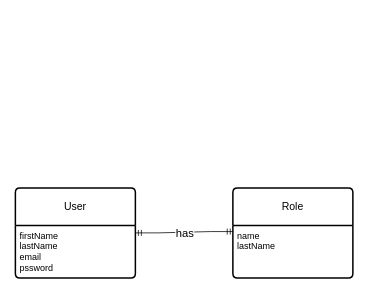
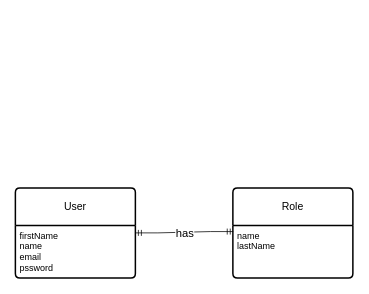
(41, 252) -> (41, 252)
